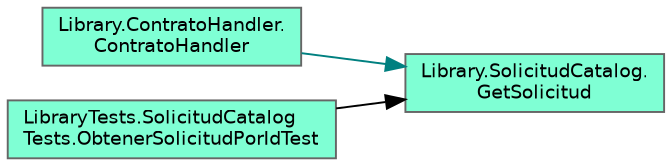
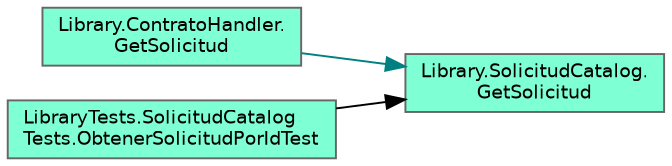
(172, 37) -> (172, 37)
